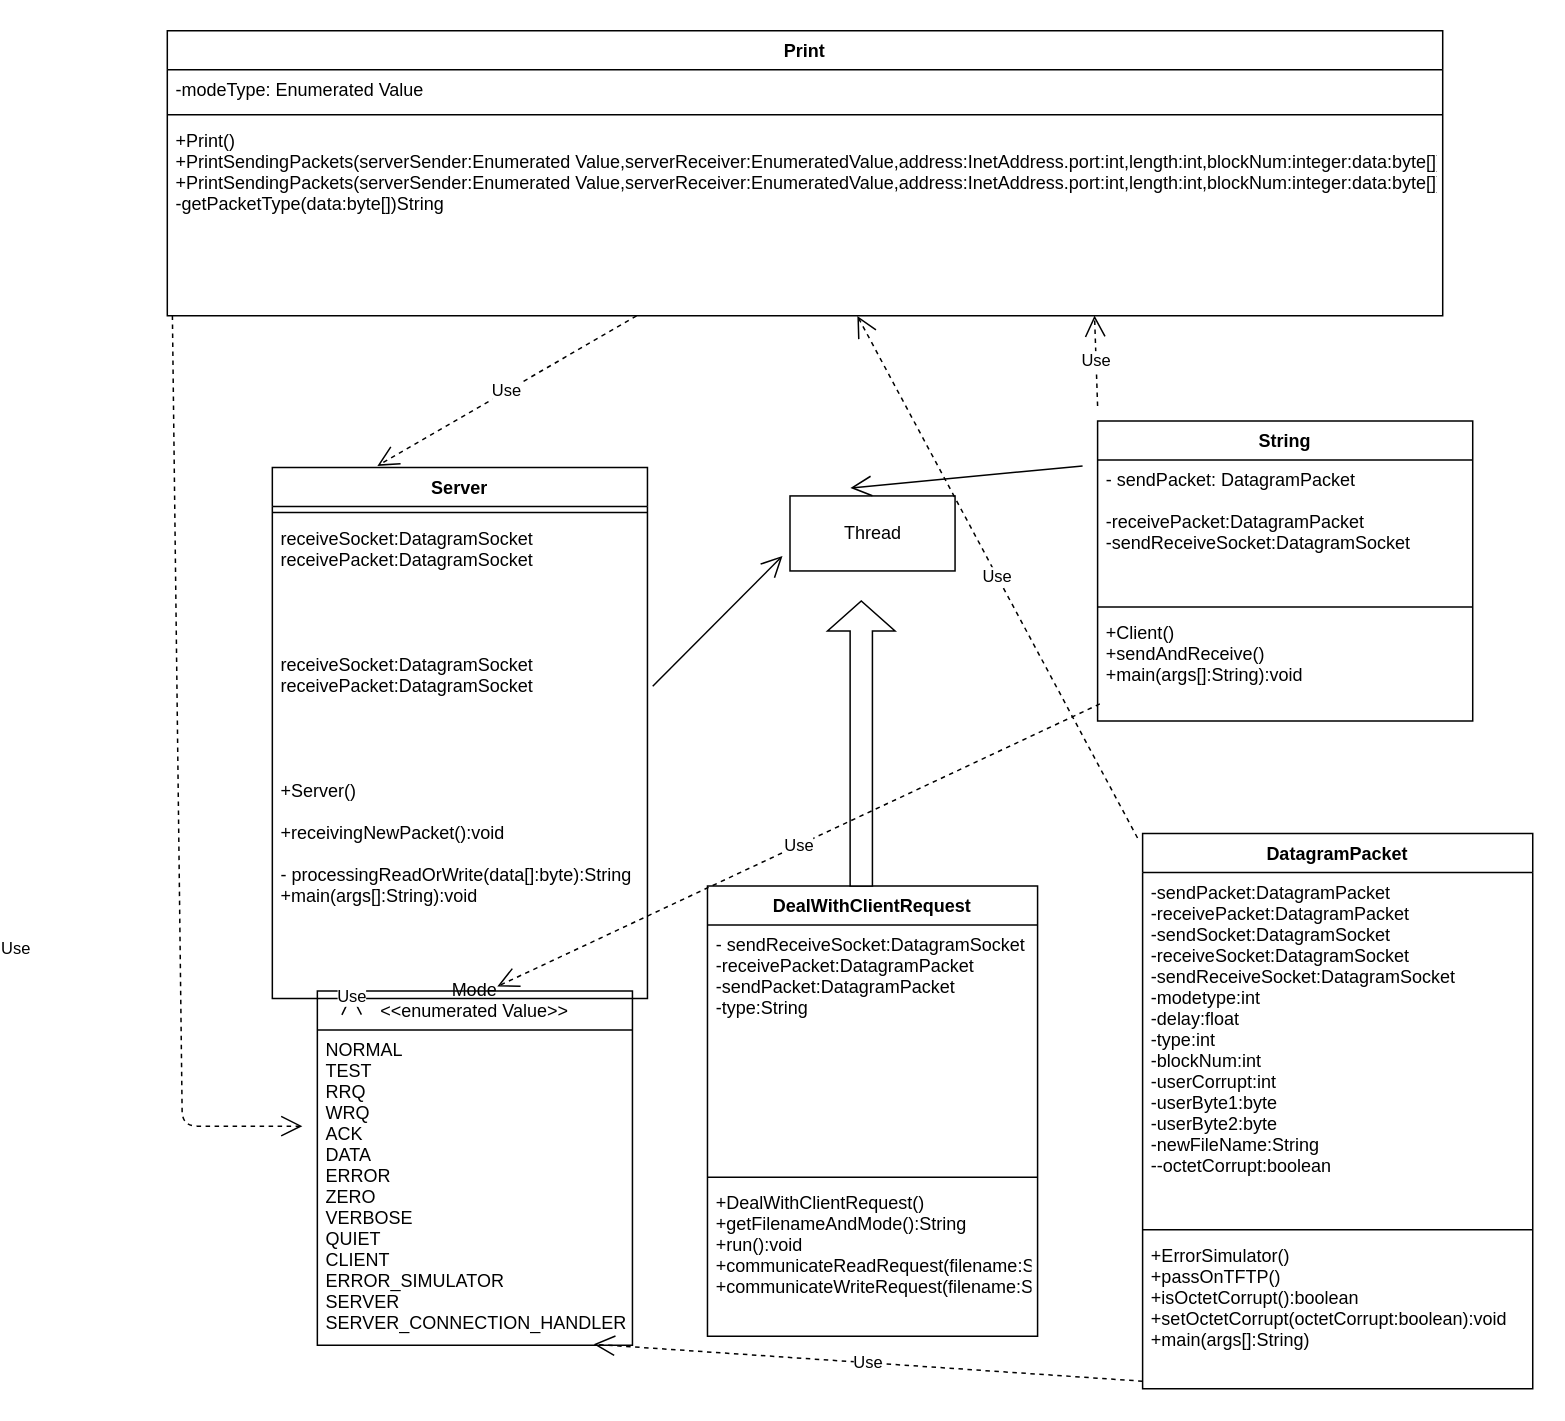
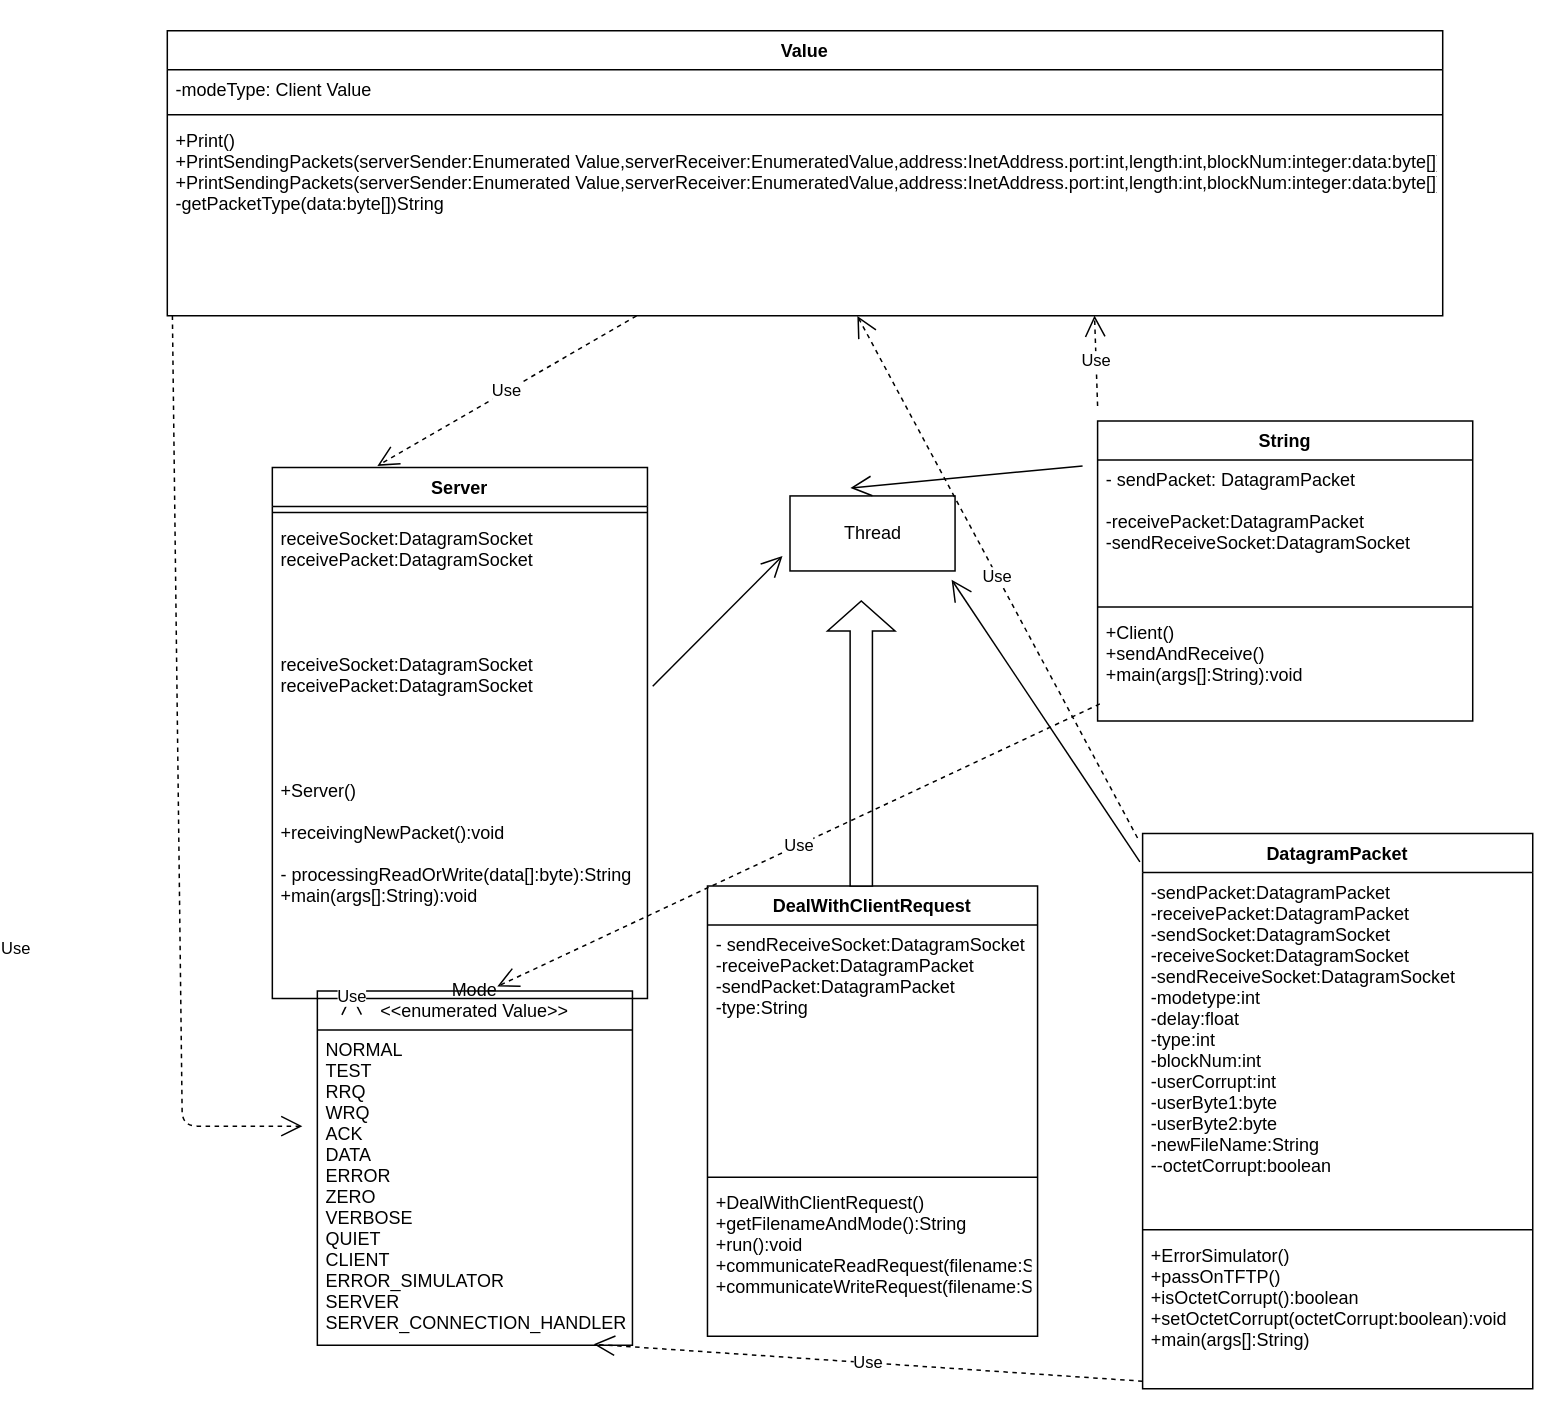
(804, 51) -> (804, 51)
(302, 90) -> (277, 90)
none -> (1047, 722)
